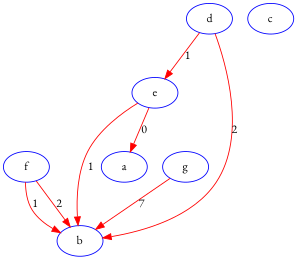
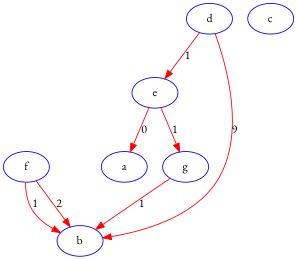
(235, 130) -> (235, 130)
(89, 150) -> (169, 126)
(142, 204) -> (142, 204)
